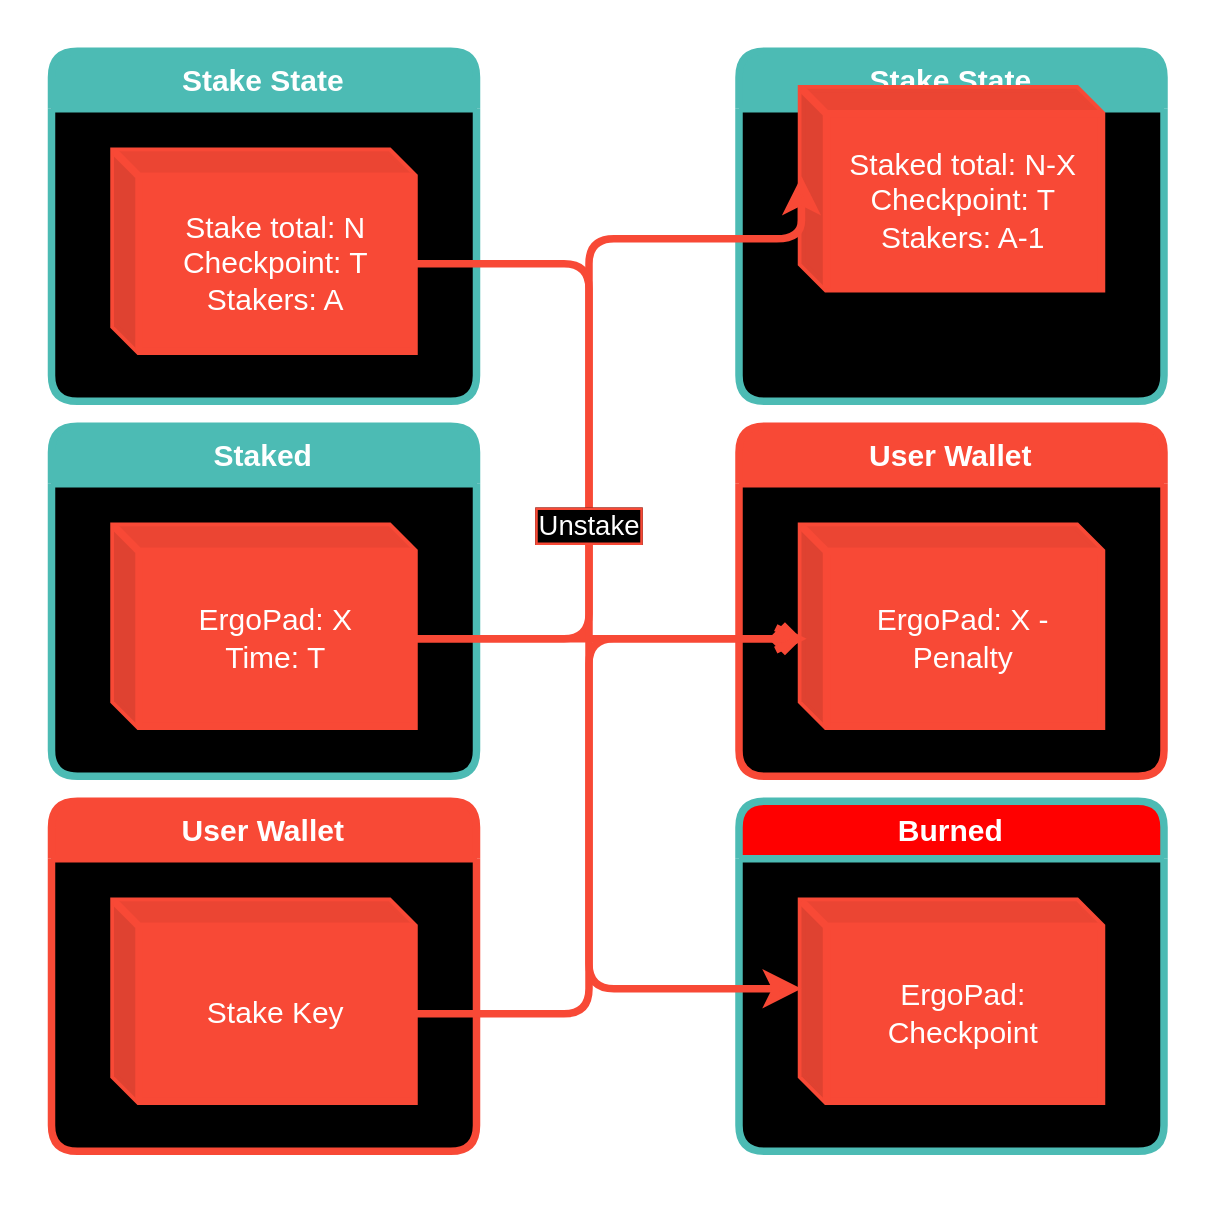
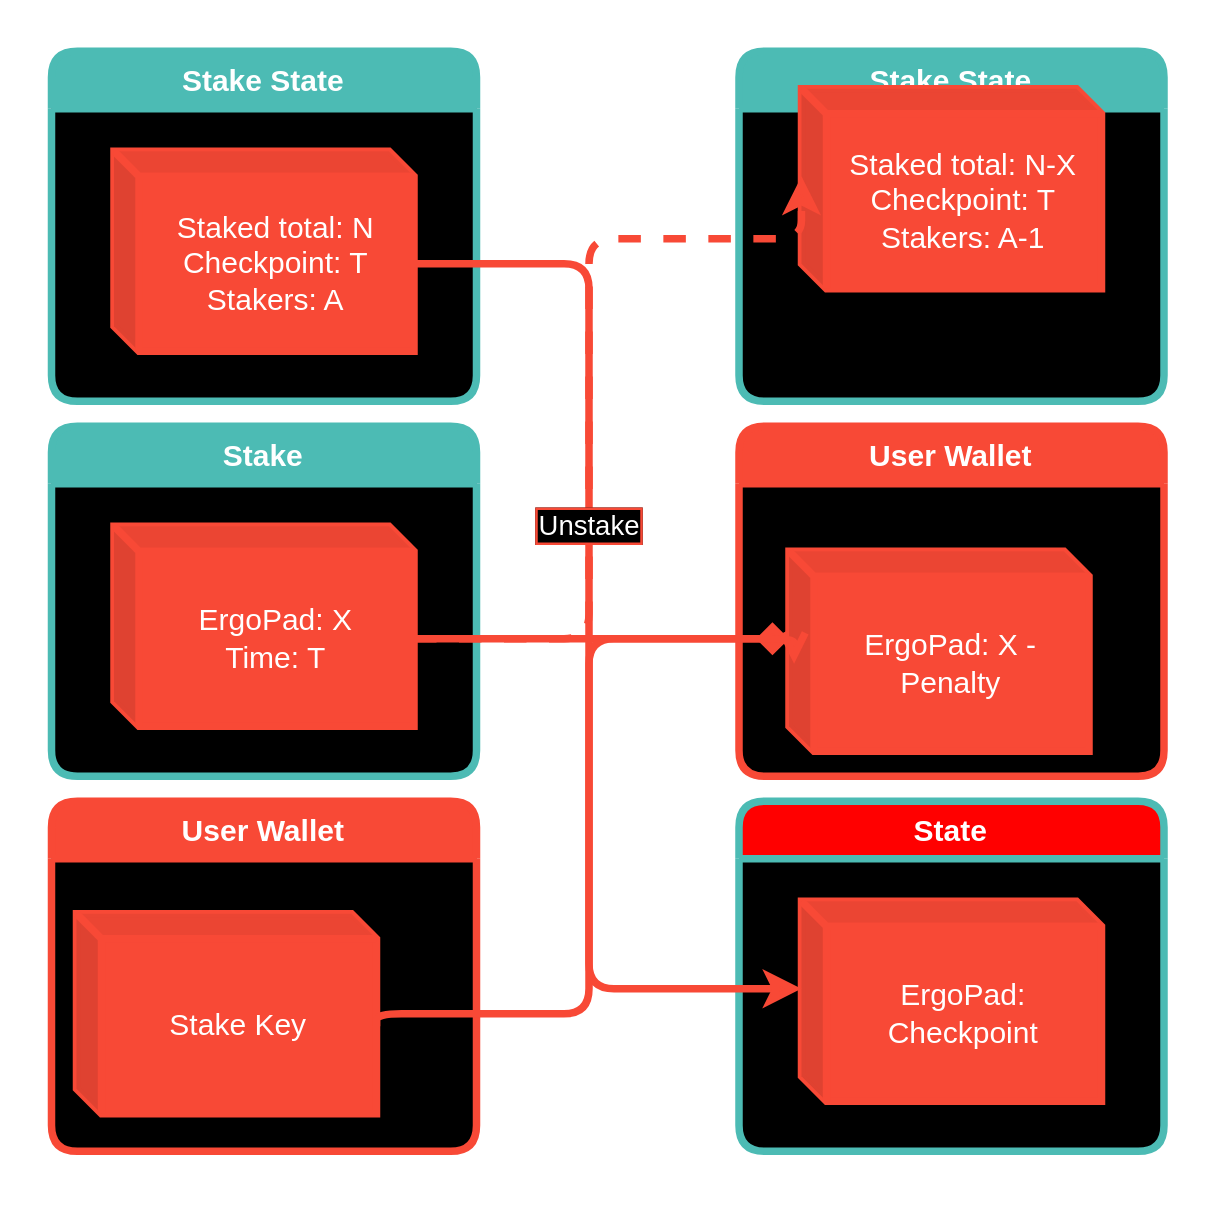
(651, 239) -> (651, 239)
(276, 264) -> (276, 264)
(263, 456) -> (263, 456)
(951, 626) -> (939, 651)
(950, 831) -> (950, 831)
(264, 1001) -> (226, 1014)
